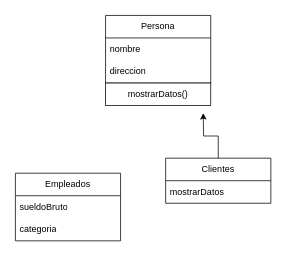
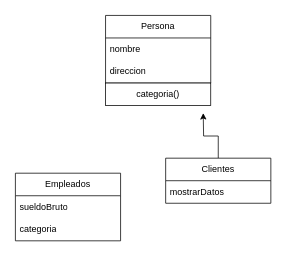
(158, 94) -> (158, 94)
